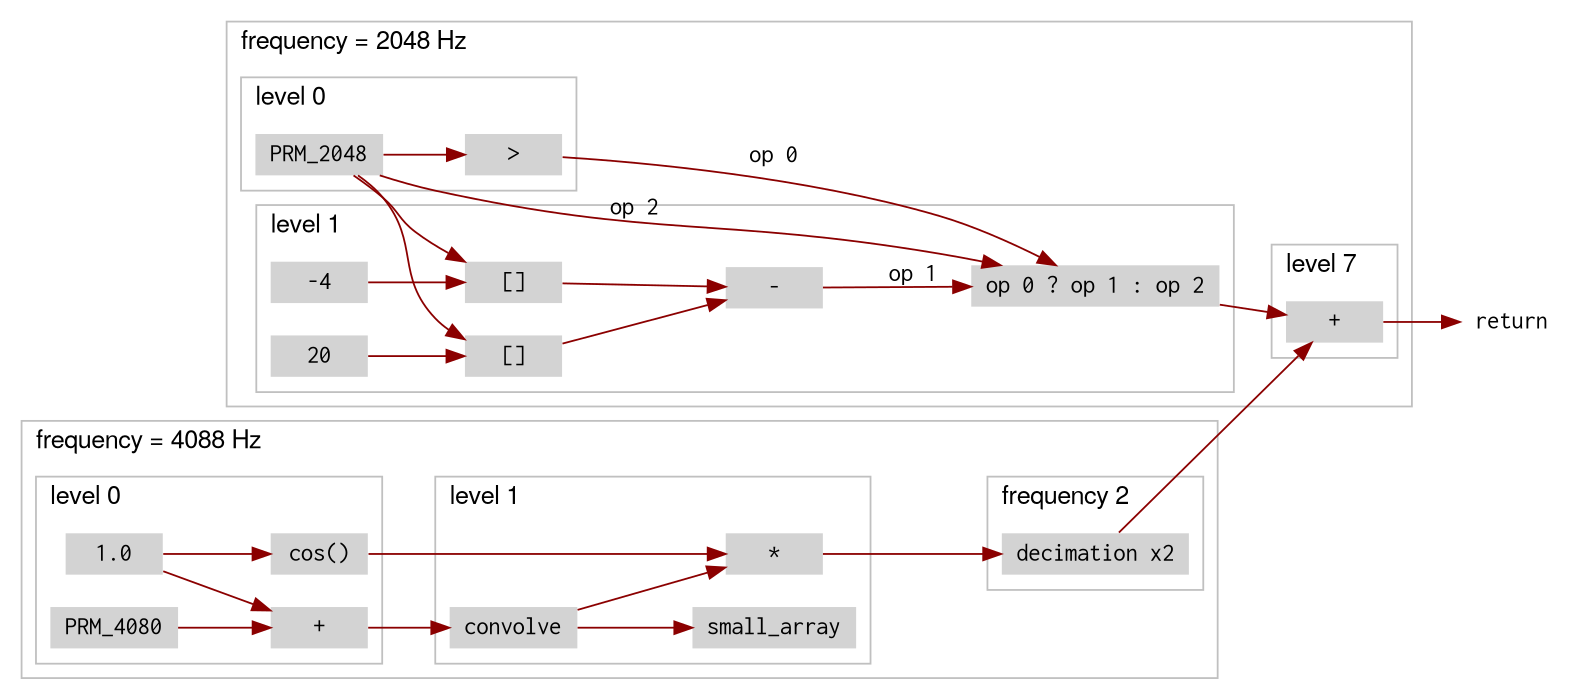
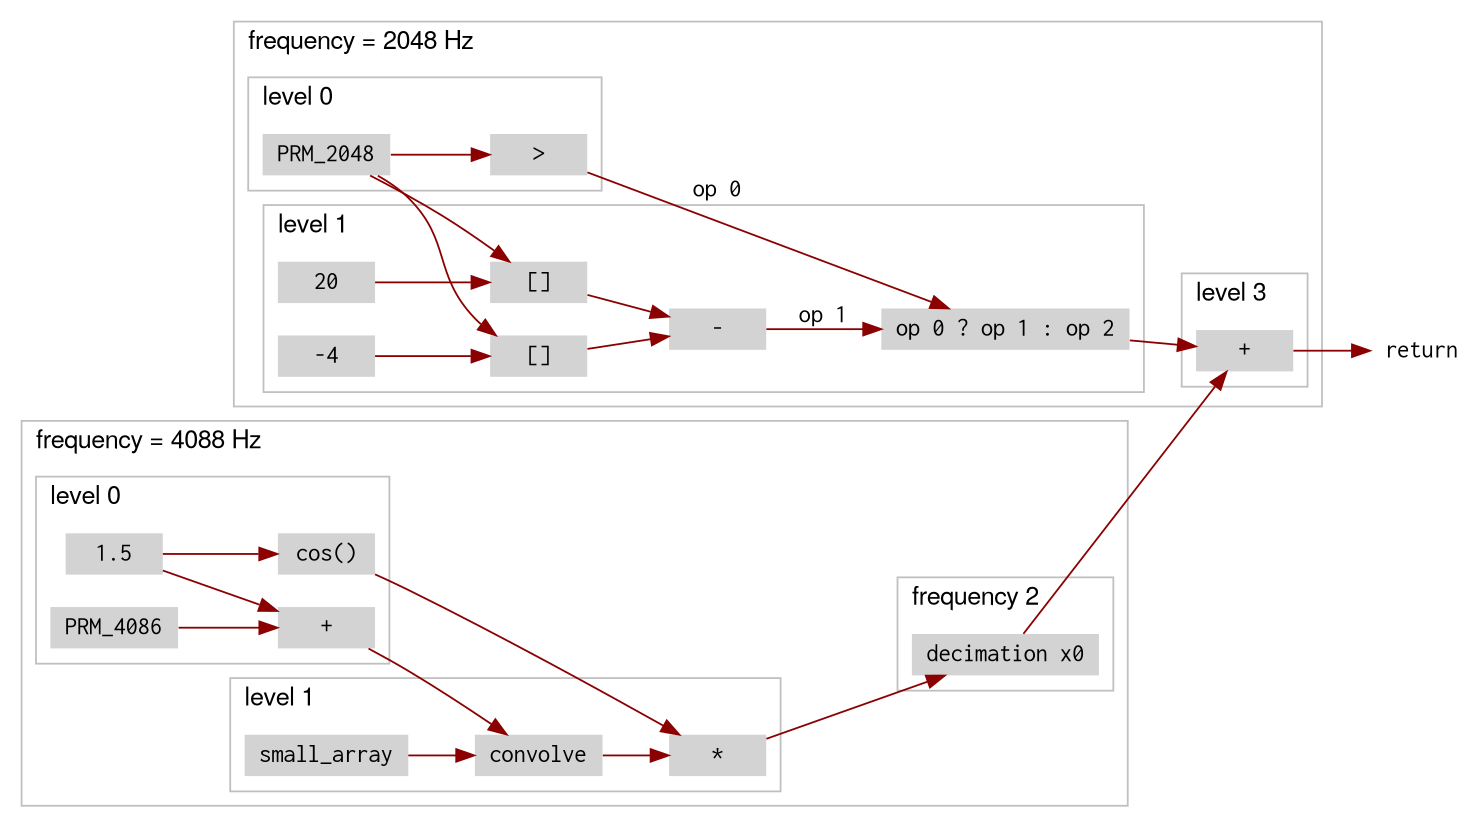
(680, 226) -> none
(1322, 265) -> (1232, 294)
(114, 554) -> (114, 554)
(1095, 554) -> (1005, 655)
(114, 628) -> (114, 628)
(626, 628) -> (432, 755)
